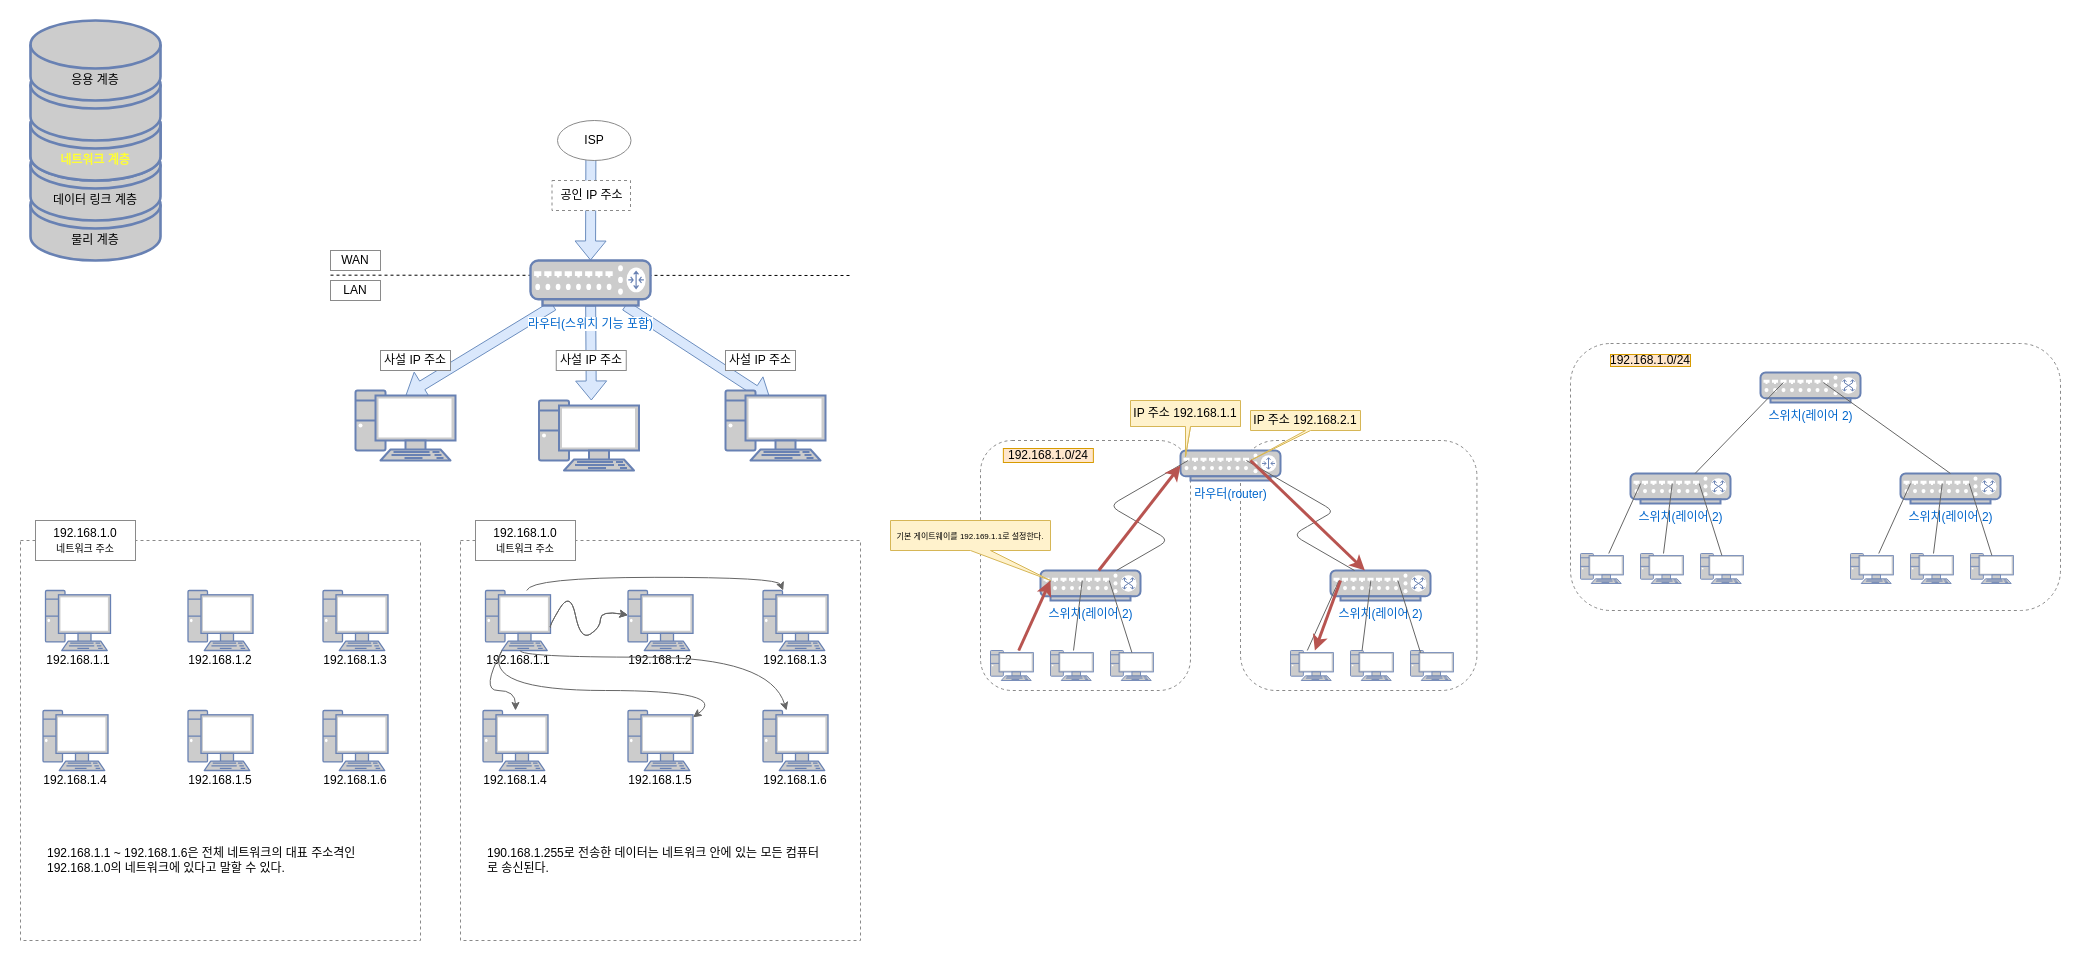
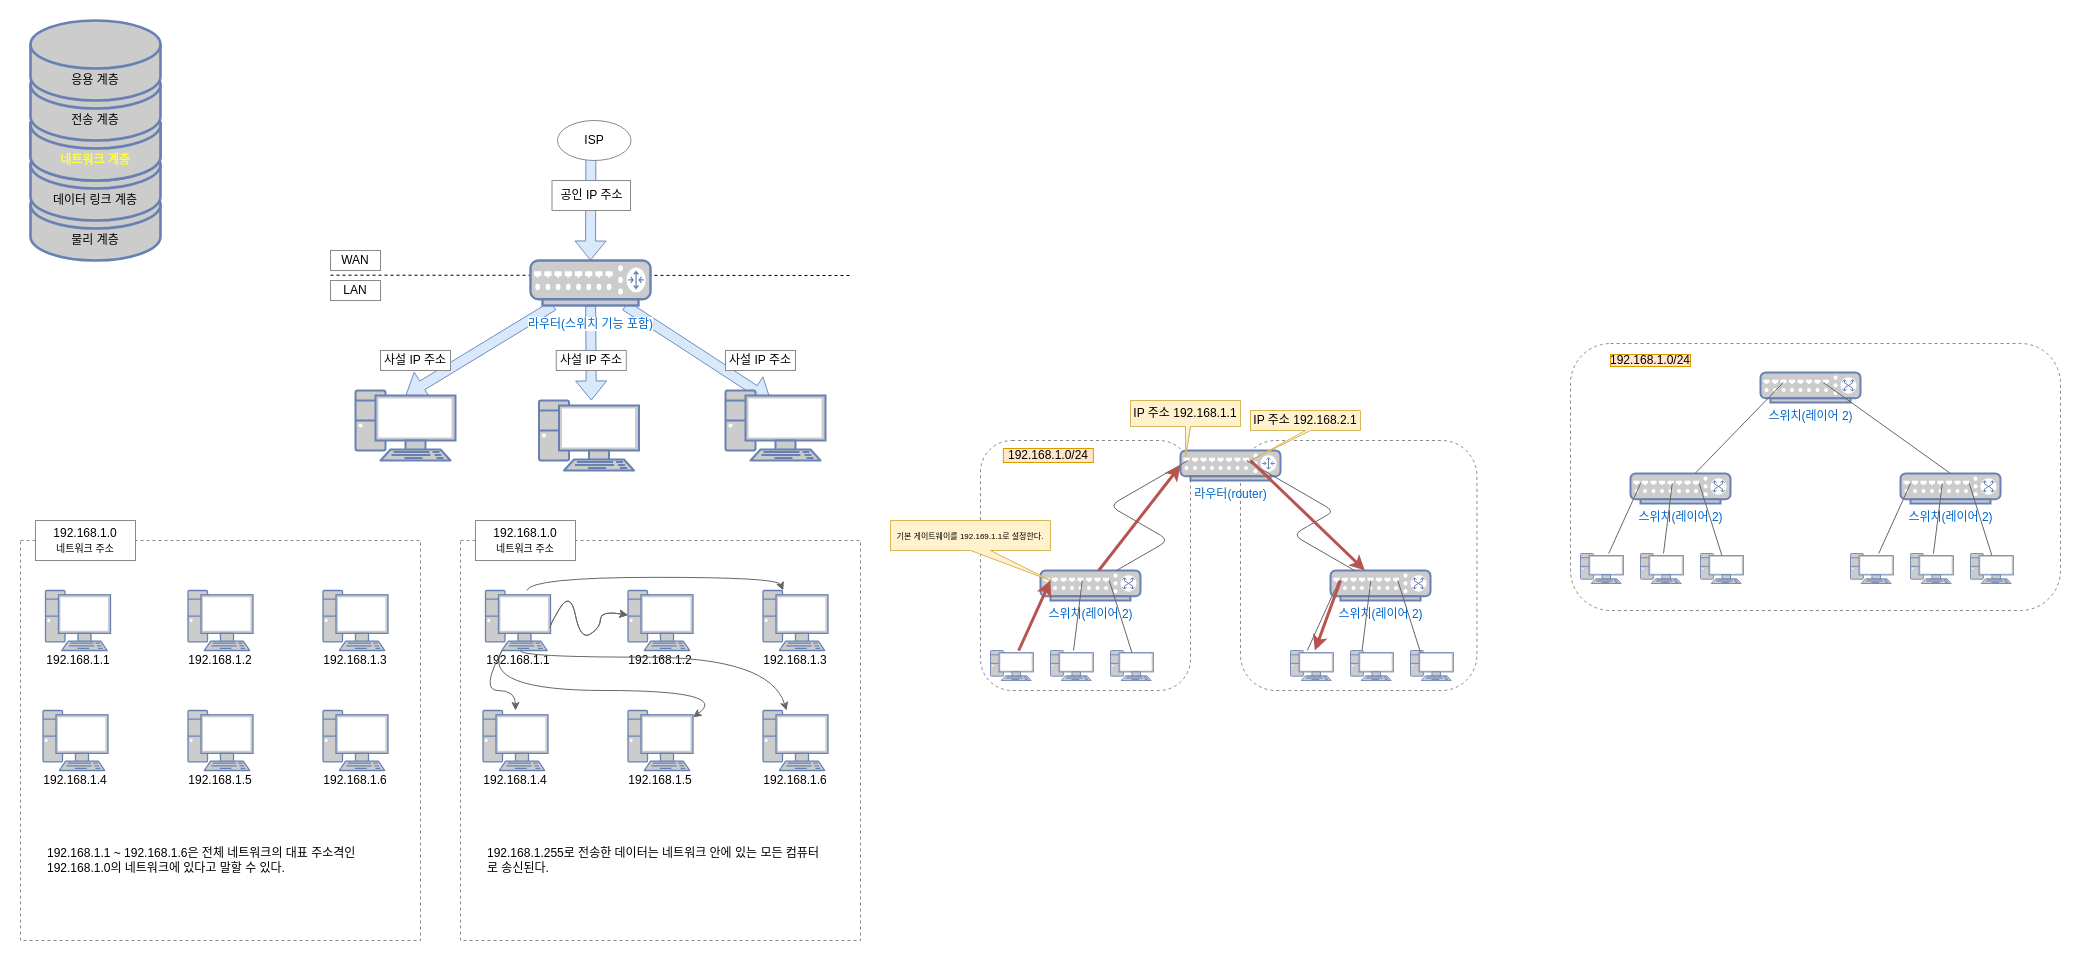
none -> (96, 121)
(591, 196) -> (591, 196)
(654, 861) -> (654, 861)
